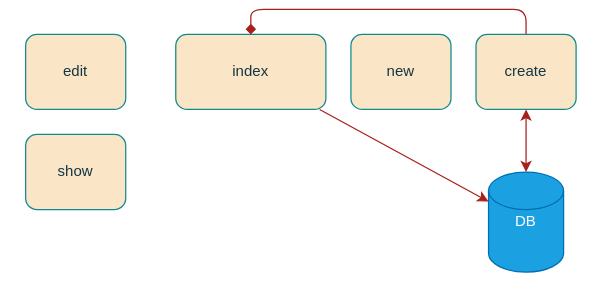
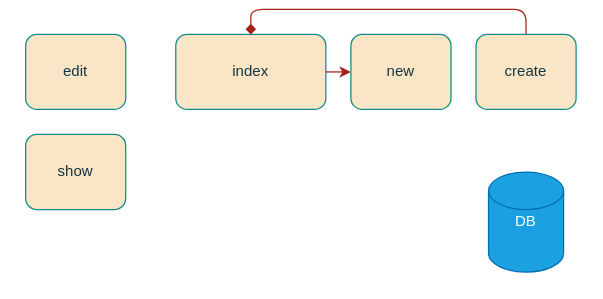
(526, 141) -> none
(400, 153) -> (334, 72)
